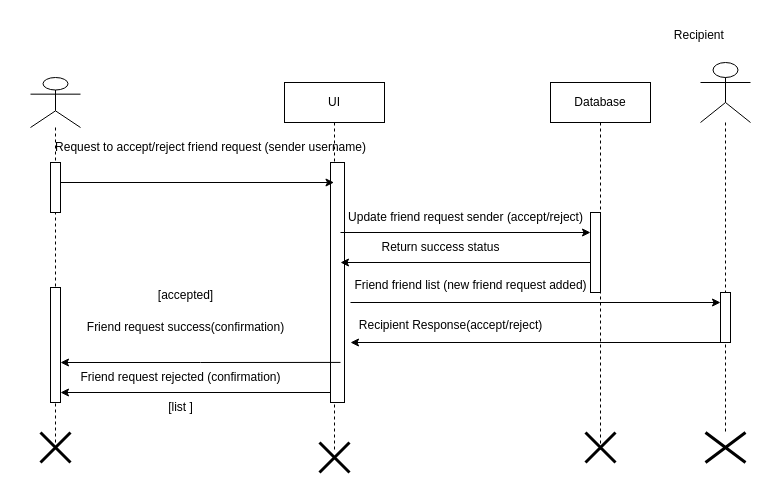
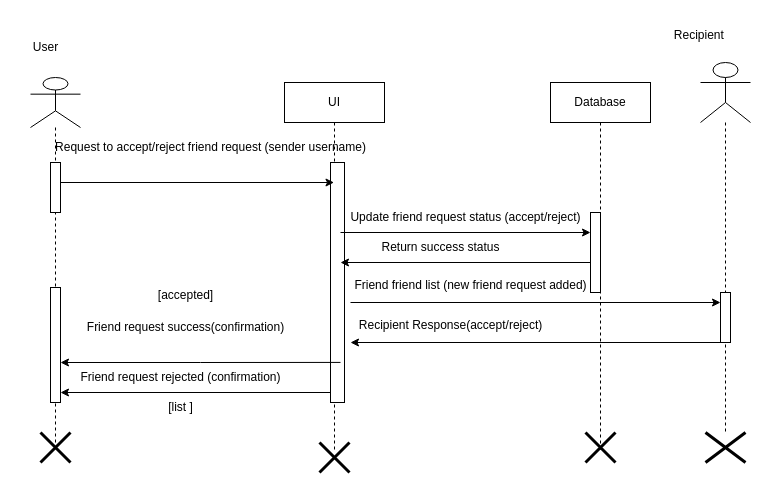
none -> (46, 48)
(466, 218) -> (466, 218)
